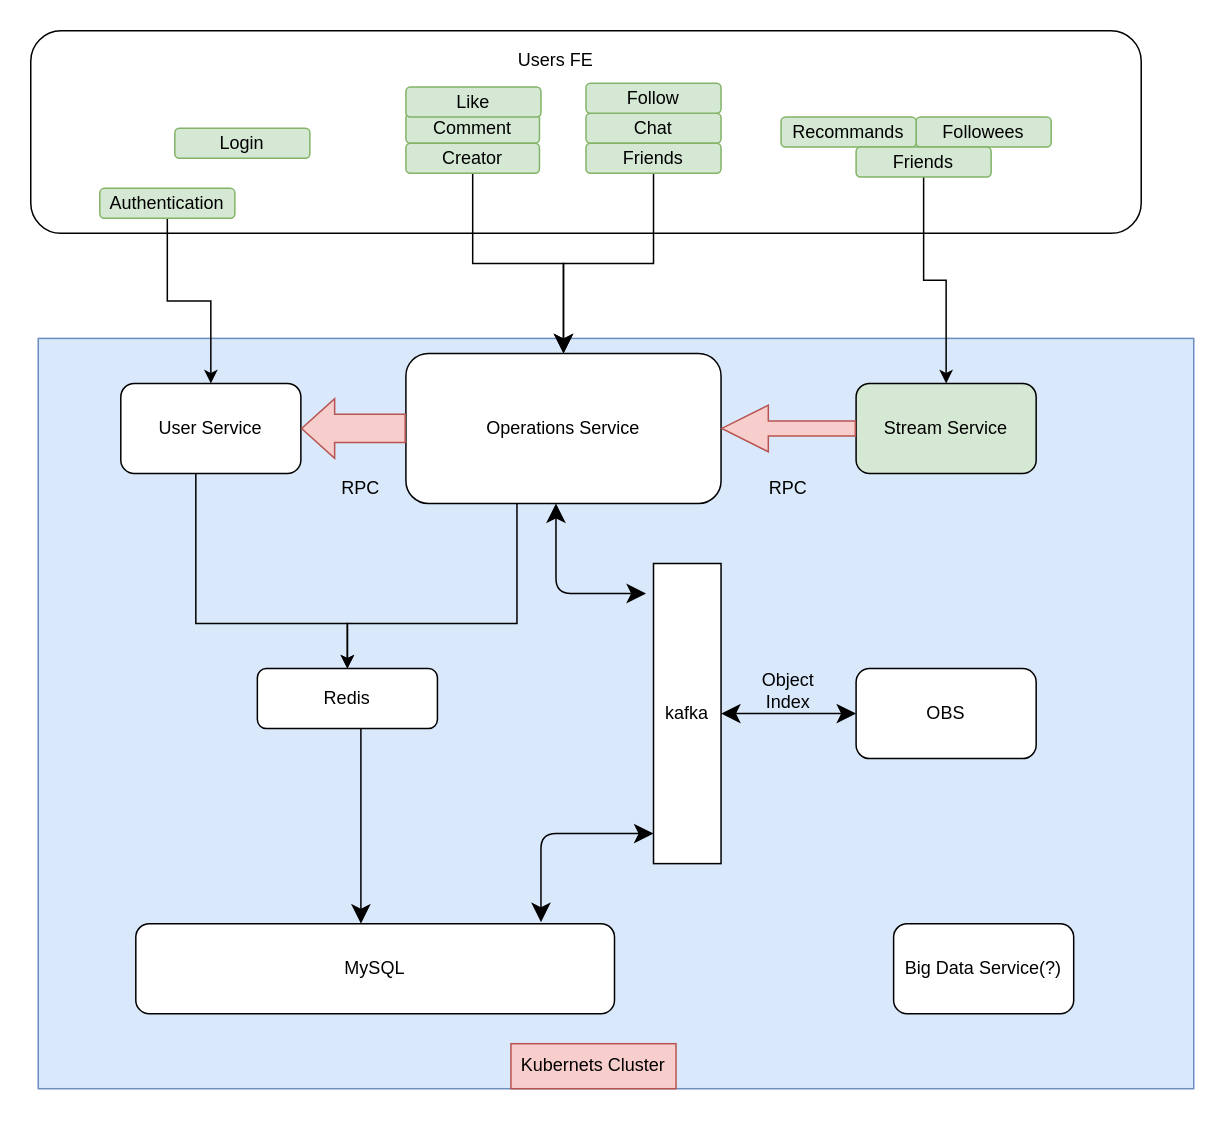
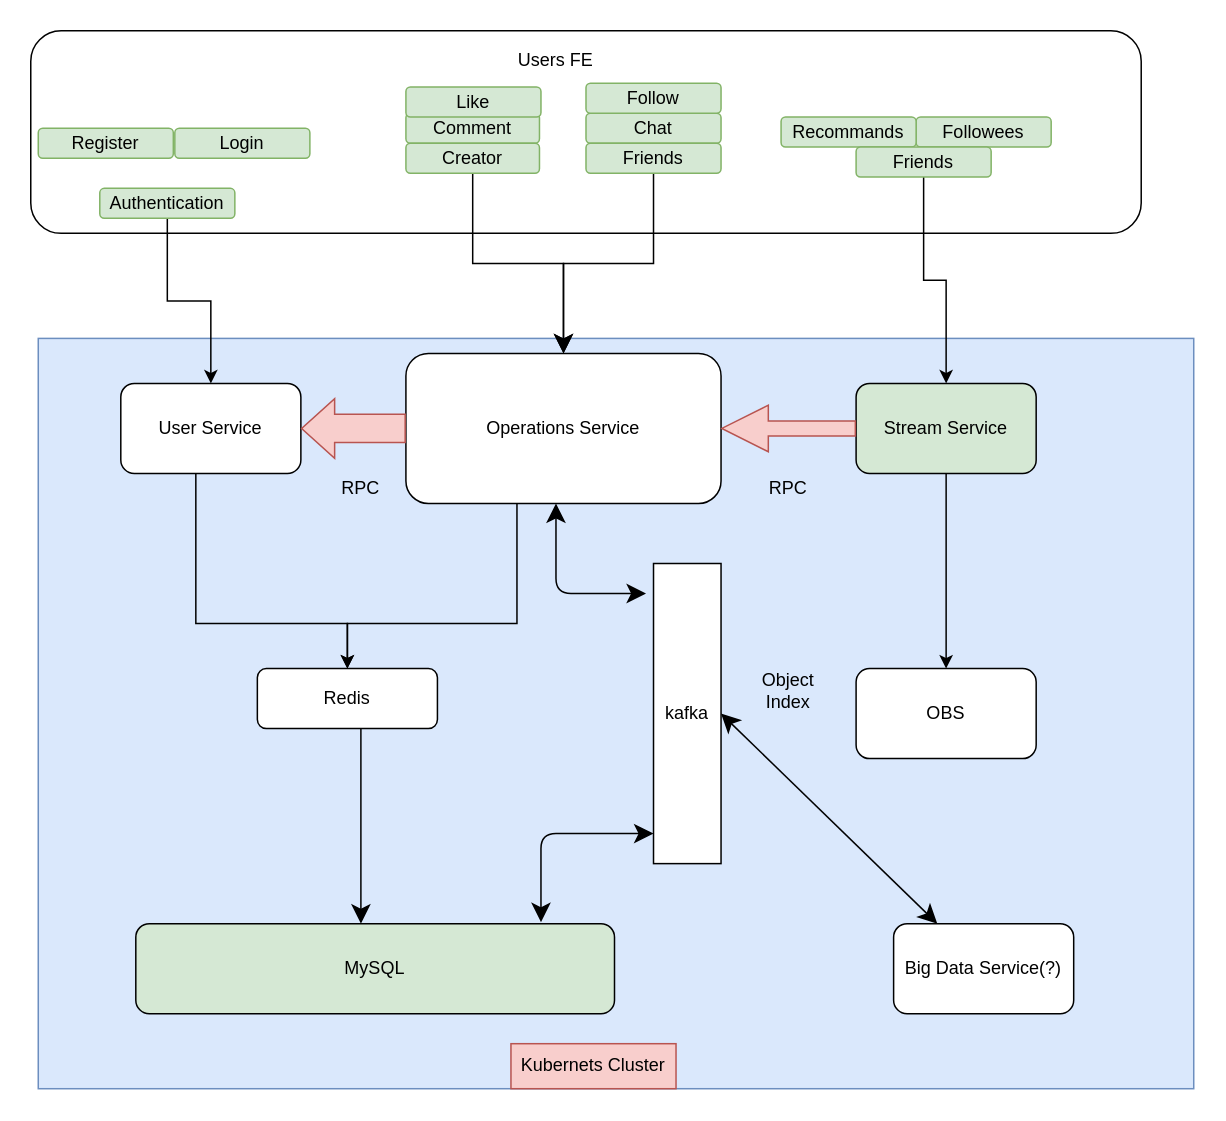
none -> (106, 143)
none -> (946, 565)
(788, 713) -> (828, 818)
(375, 968) -> (375, 968)
